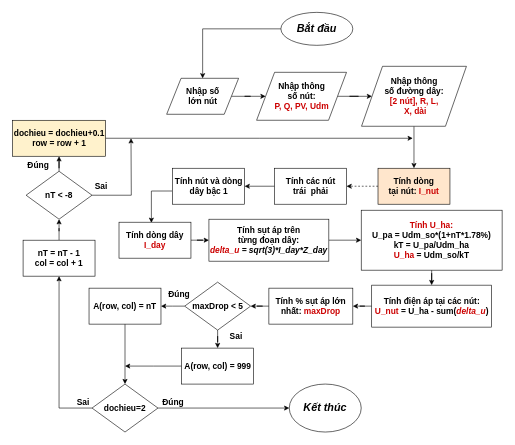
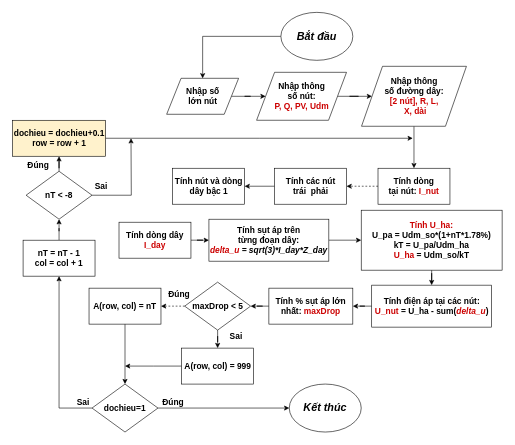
(317, 29) -> (317, 36)
(414, 186) -> (414, 186)
(152, 205) -> none
(175, 306) -> (175, 306)
(125, 408) -> (125, 408)
